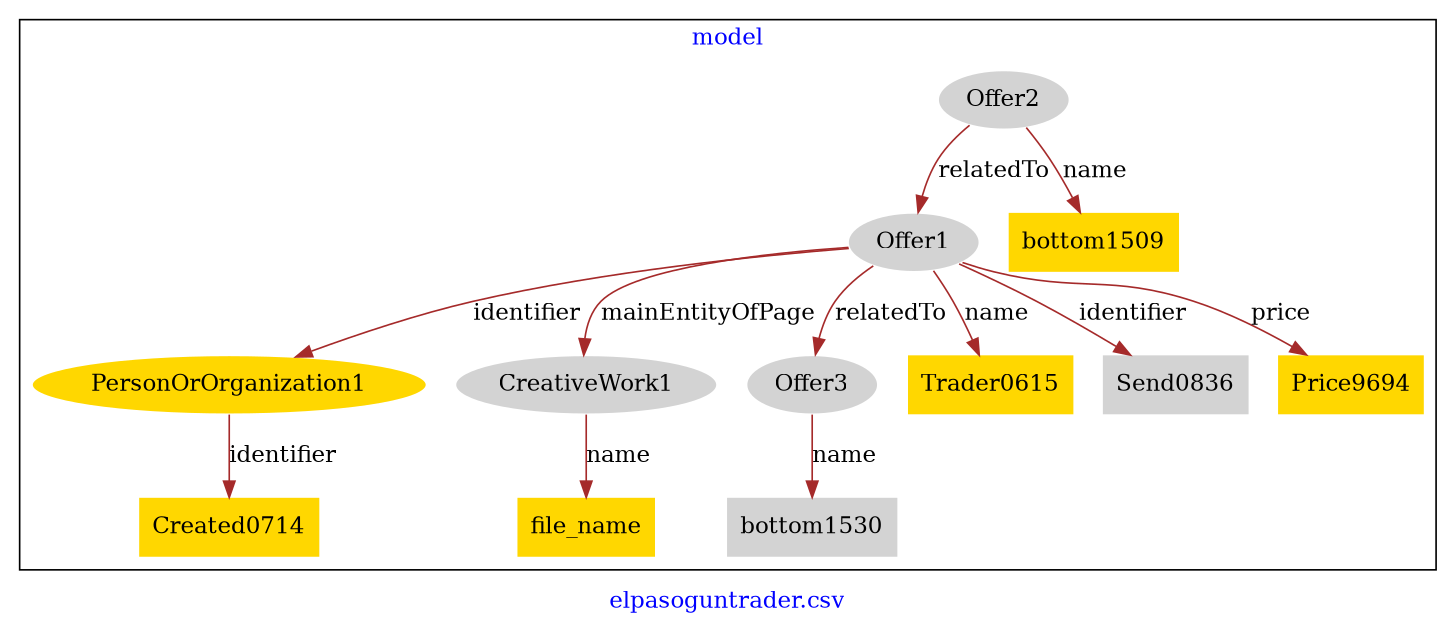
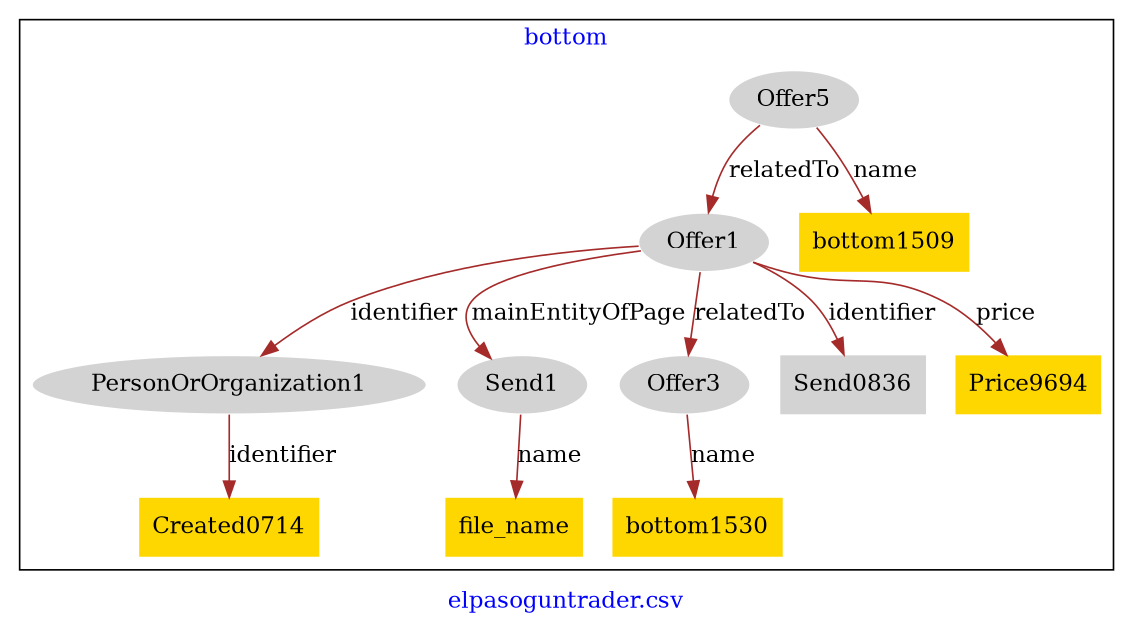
(728, 38) -> (567, 38)
(1004, 100) -> (794, 100)
(229, 385) -> (229, 385)
(586, 385) -> (522, 385)
(991, 385) -> none
(812, 527) -> (698, 527)
